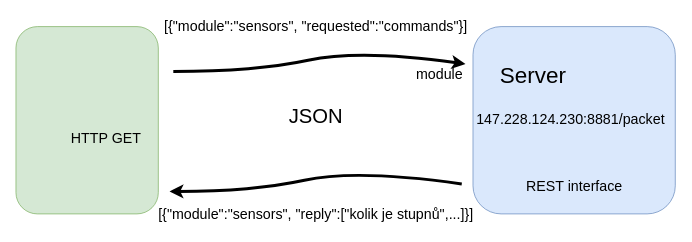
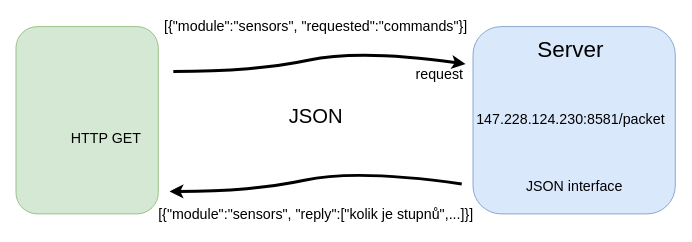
(440, 75) -> (440, 75)
(533, 75) -> (570, 49)
(571, 120) -> (571, 120)
(575, 187) -> (575, 187)
